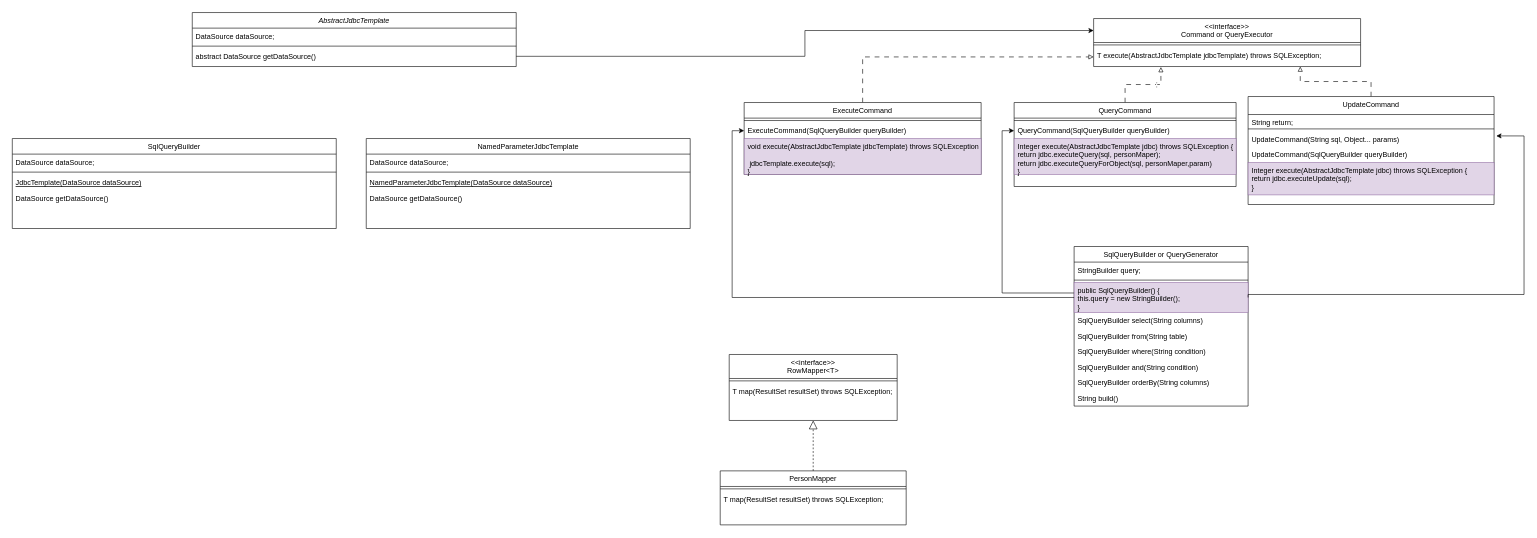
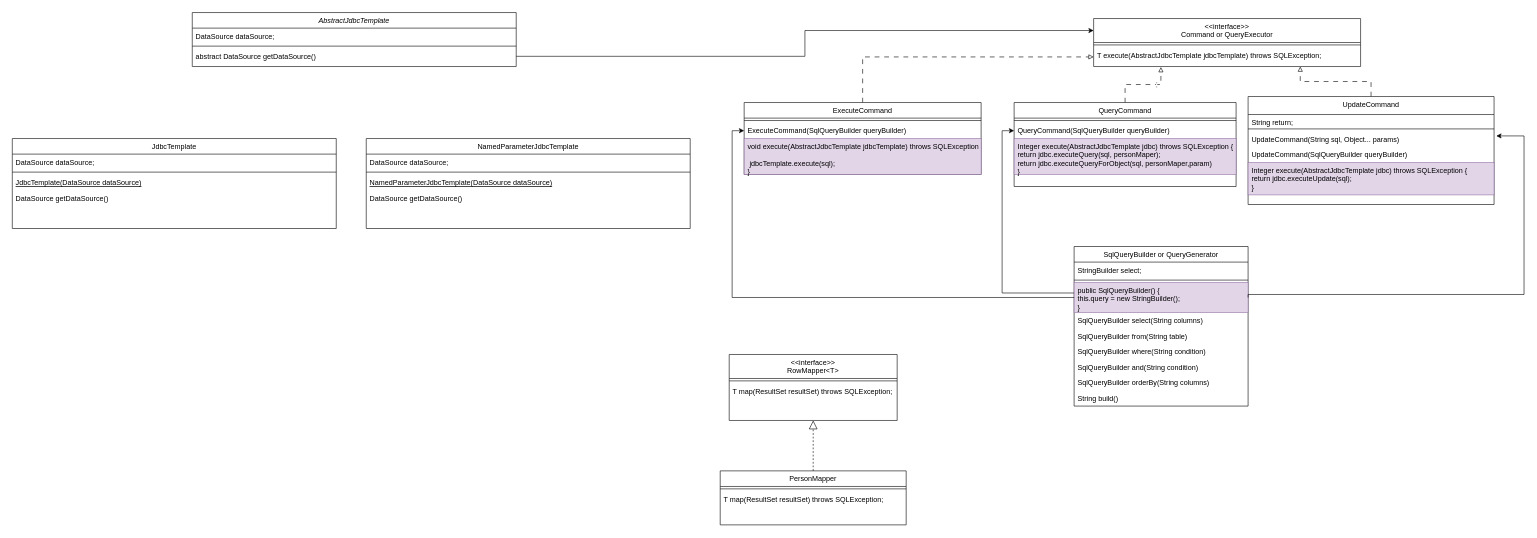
(174, 146) -> (174, 146)
(1113, 270) -> (1114, 270)
